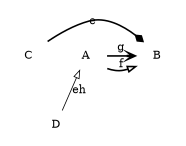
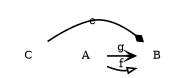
(56, 125) -> none
